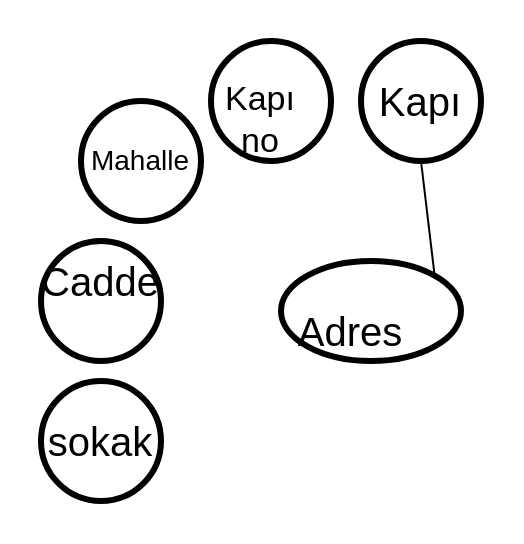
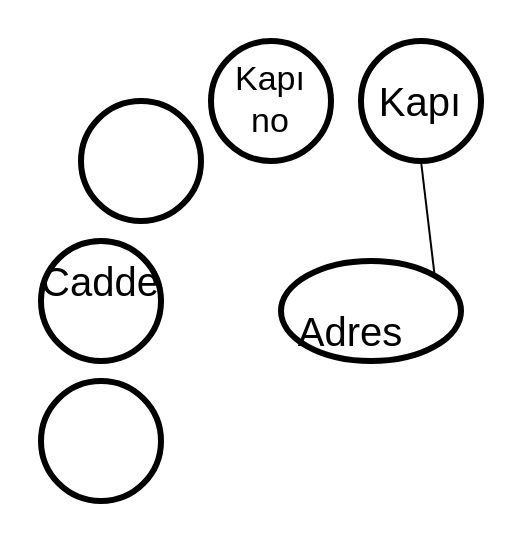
(261, 121) -> (271, 101)
(141, 161) -> none
(101, 441) -> none
